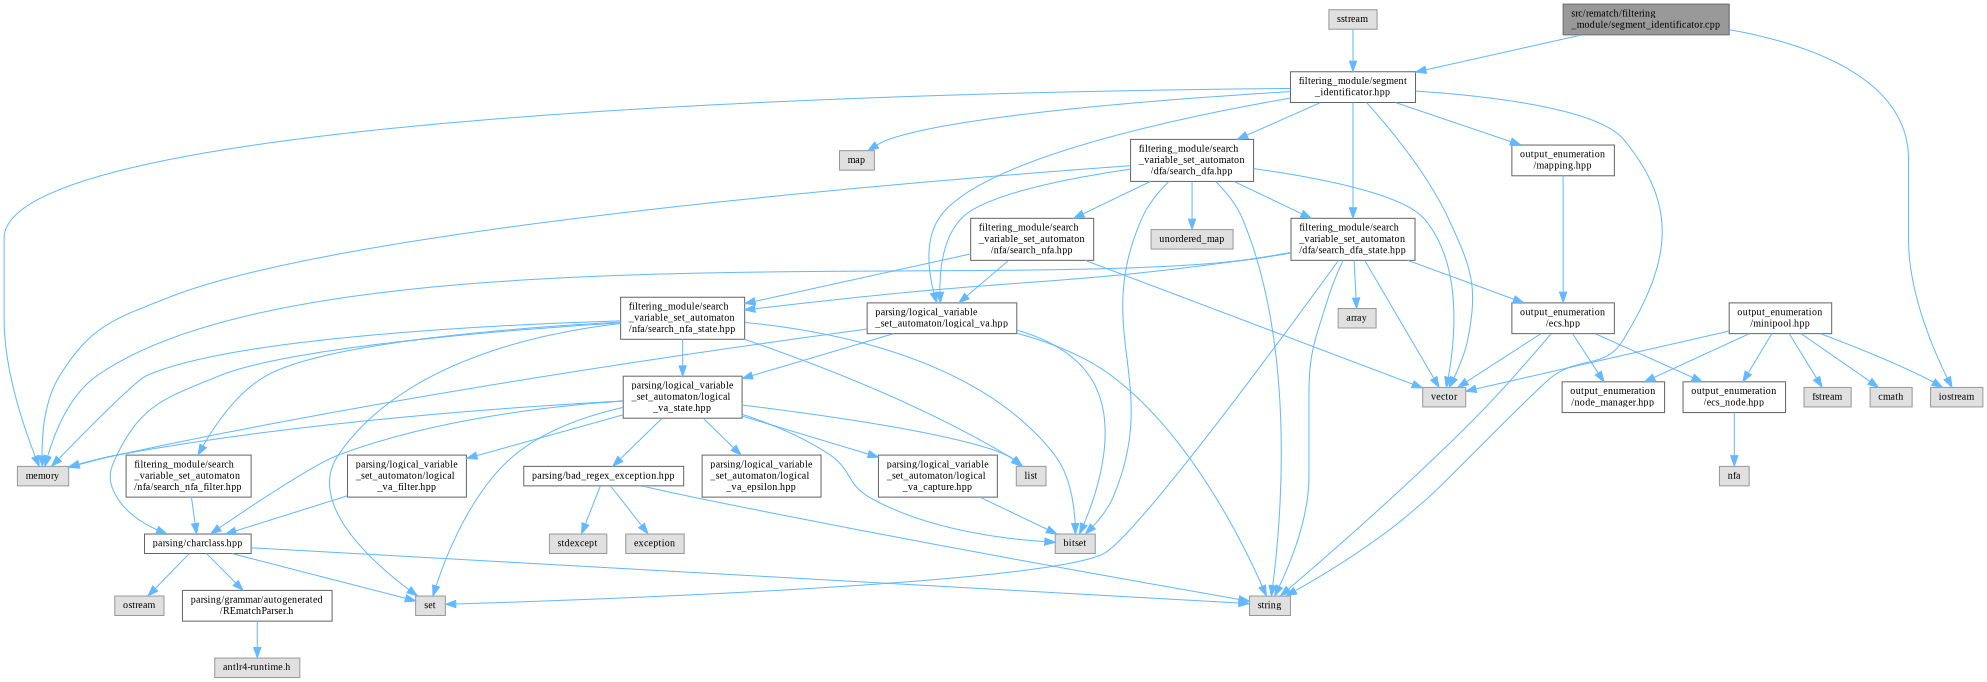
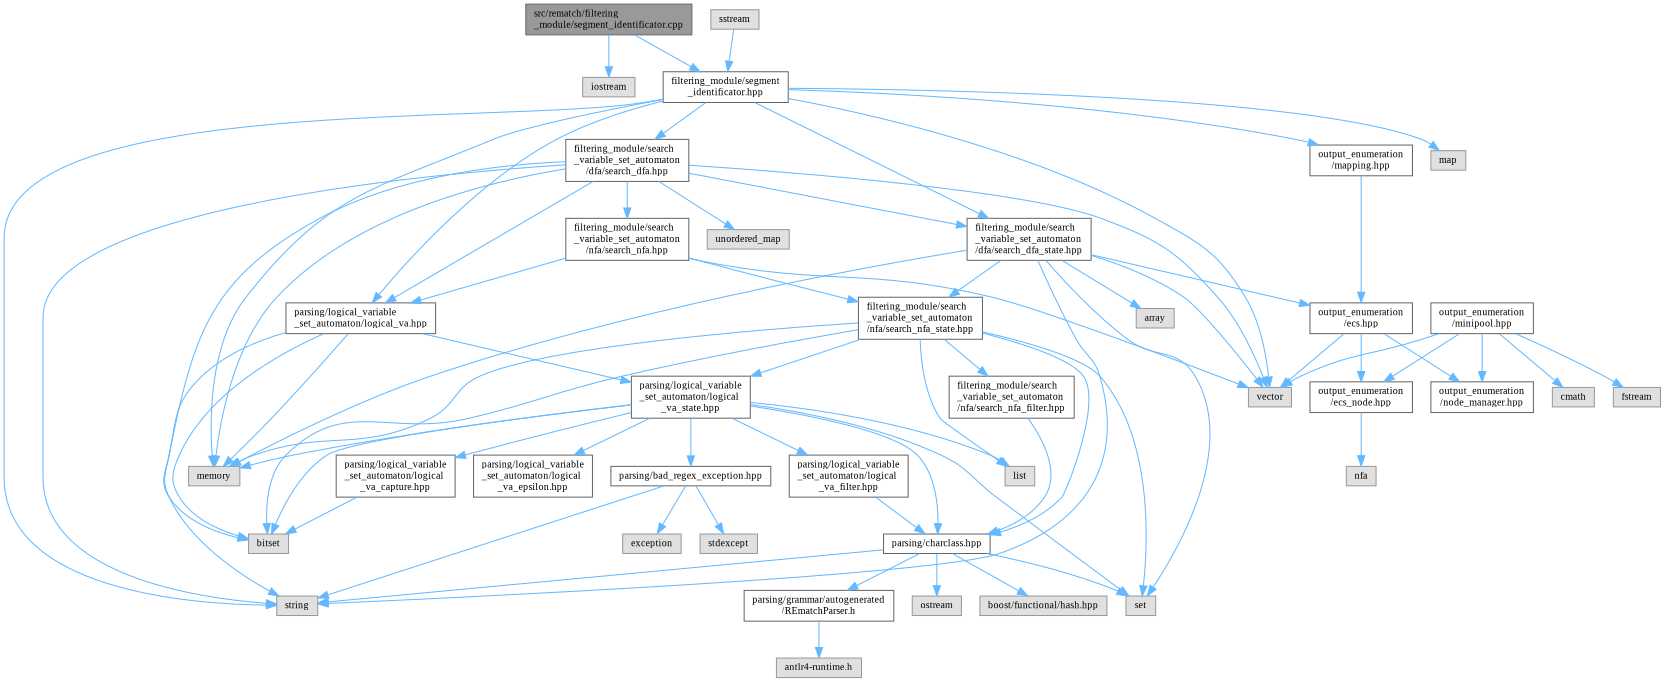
(1878, 356) -> none
(1425, 467) -> none
none -> (1043, 606)
